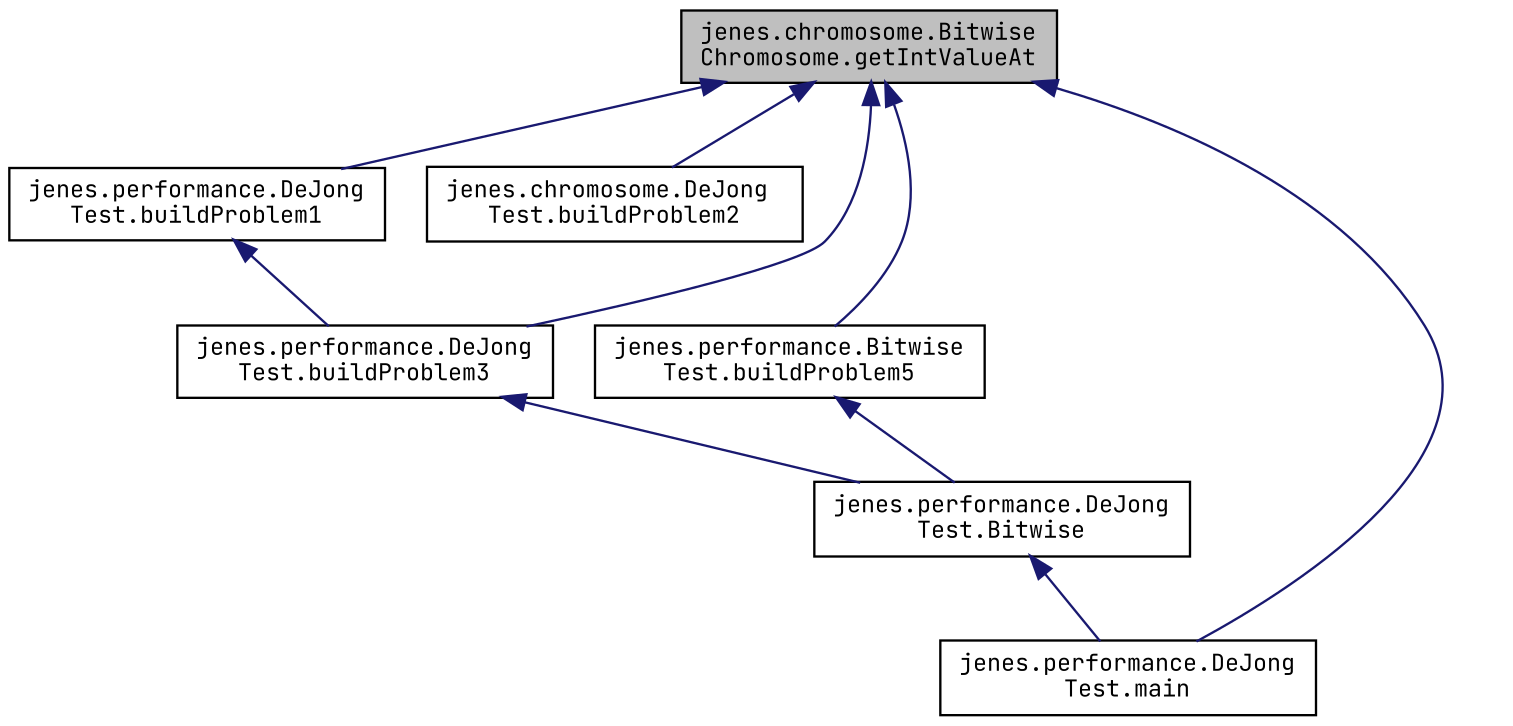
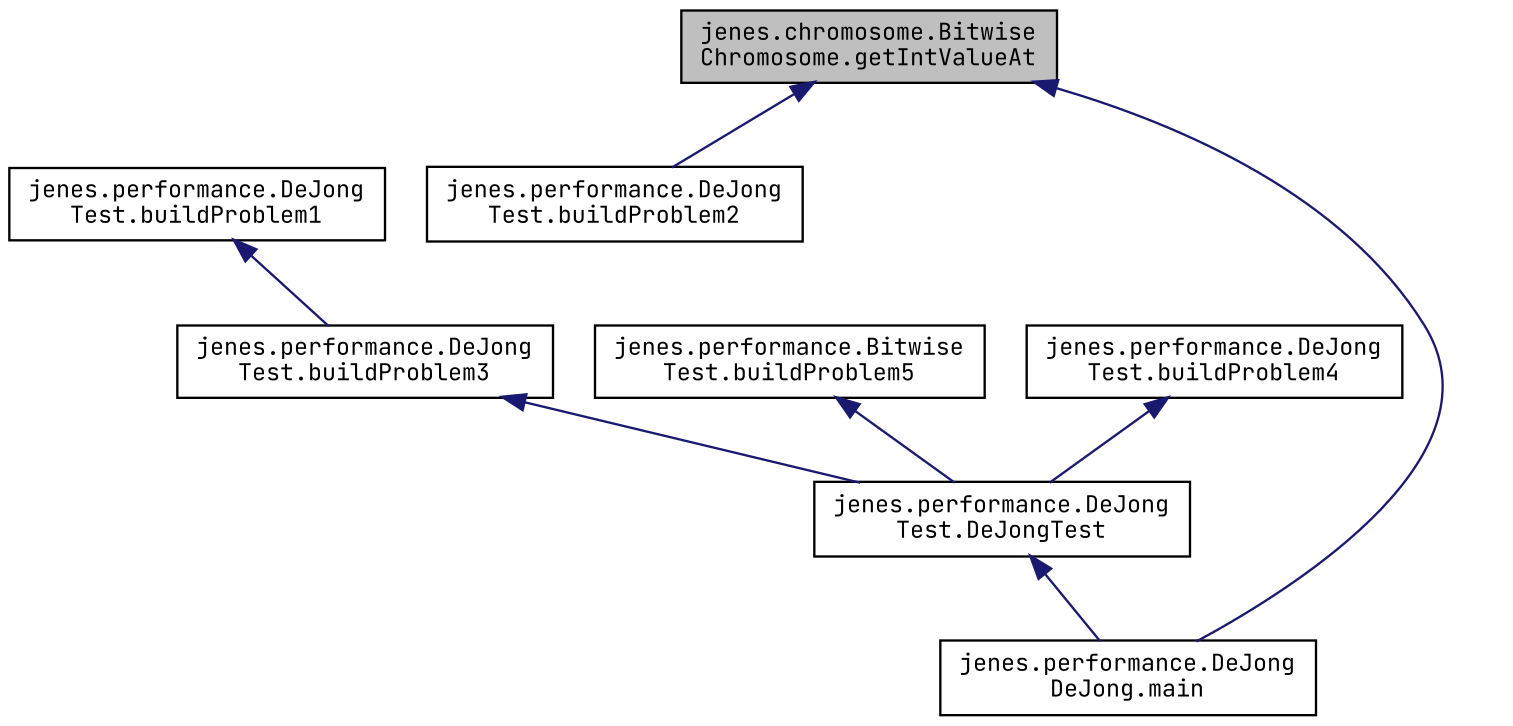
(521, 128) -> none
(615, 204) -> (615, 204)
(906, 227) -> none
(749, 272) -> none
none -> (1214, 362)
(1002, 519) -> (1002, 519)
(1128, 678) -> (1128, 678)
